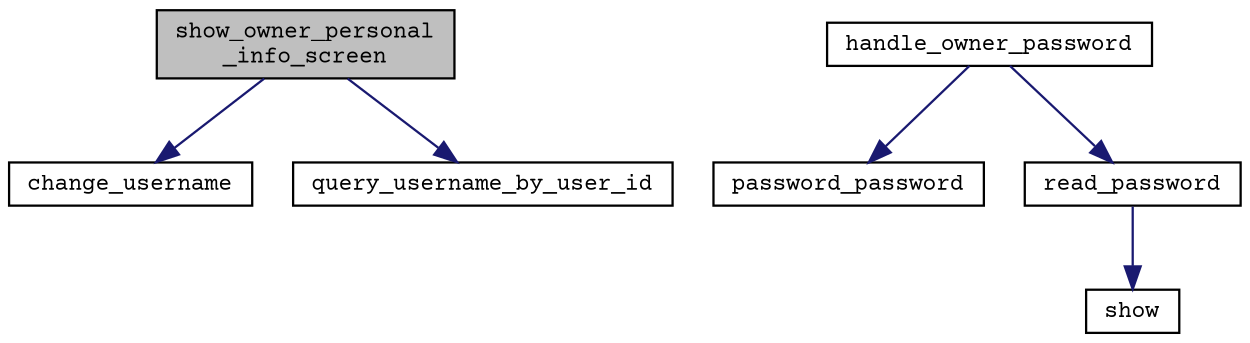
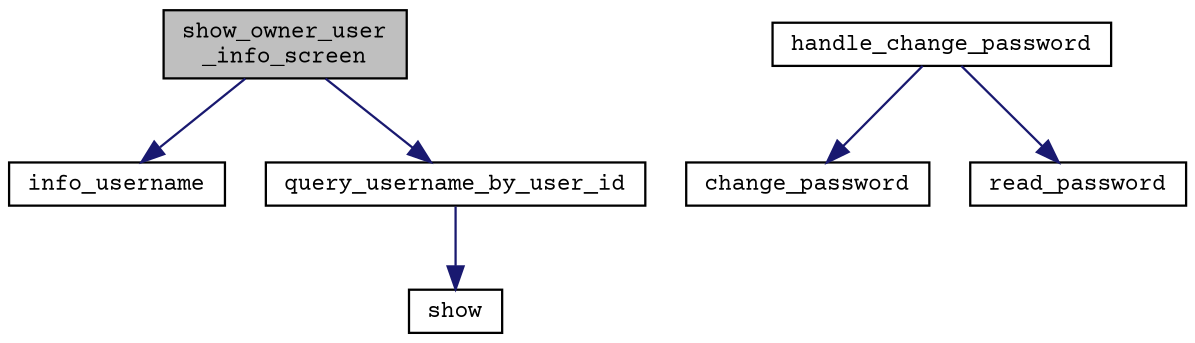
(306, 44) -> (285, 44)
(990, 44) -> (942, 44)
(131, 184) -> (117, 184)
(849, 184) -> (808, 184)
(1133, 236) -> (456, 236)
